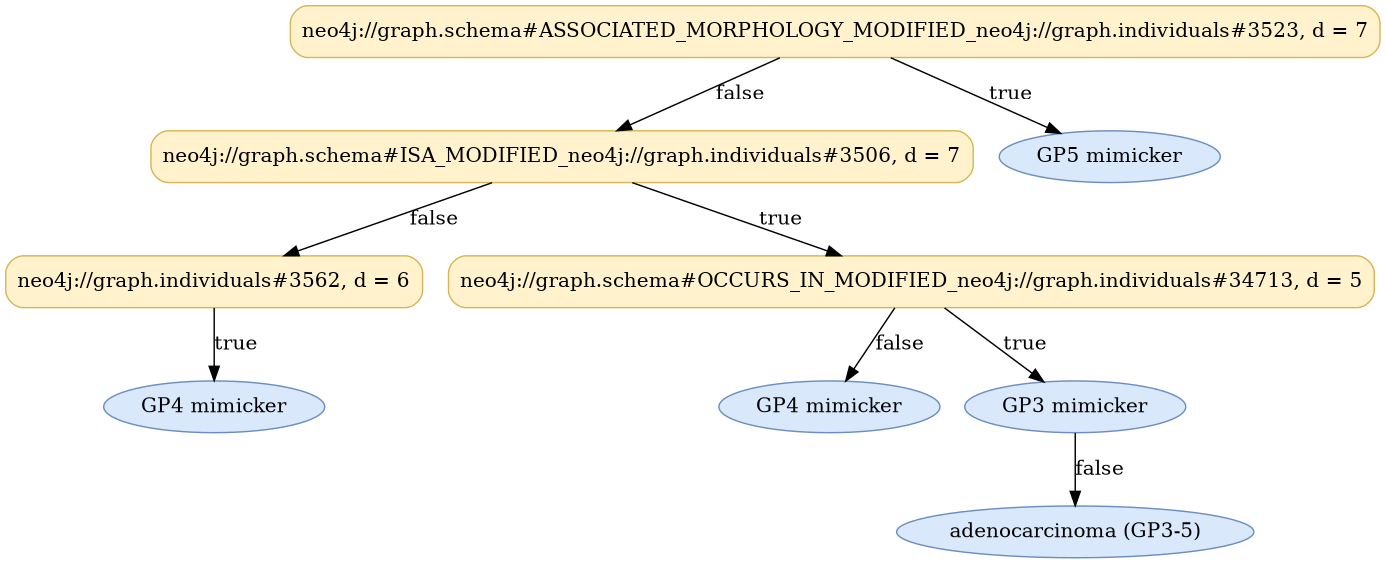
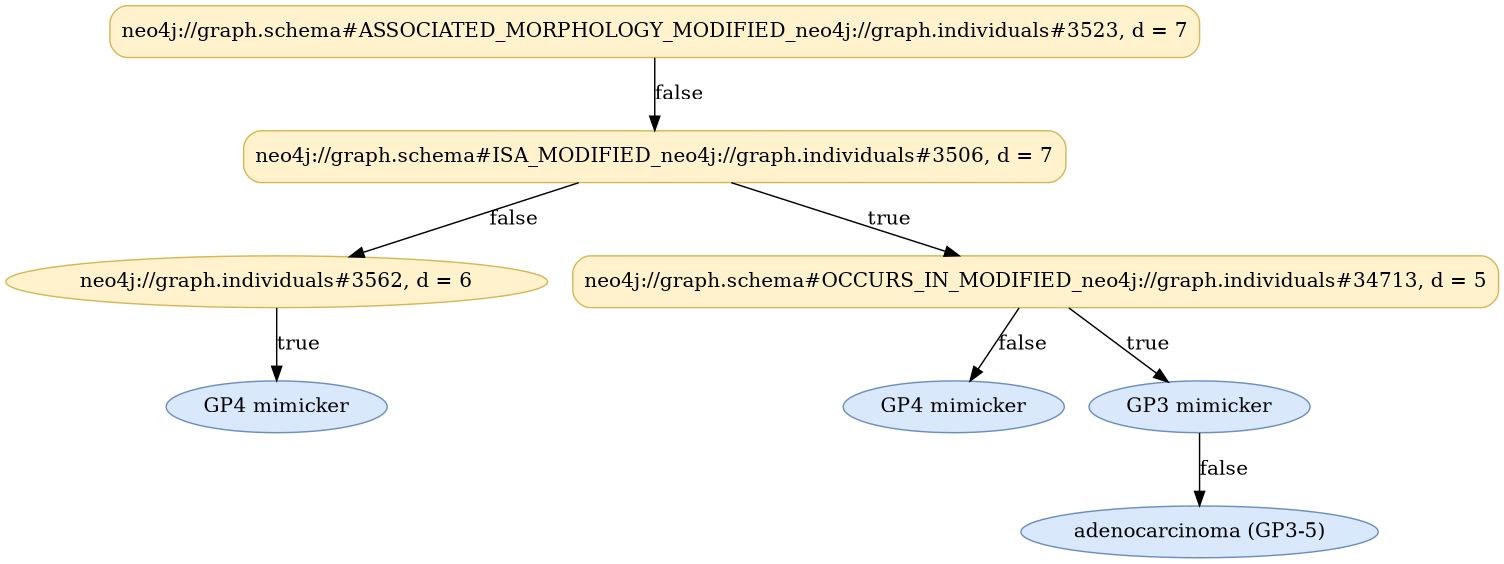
(1110, 157) -> none
(214, 282) -> (277, 282)
